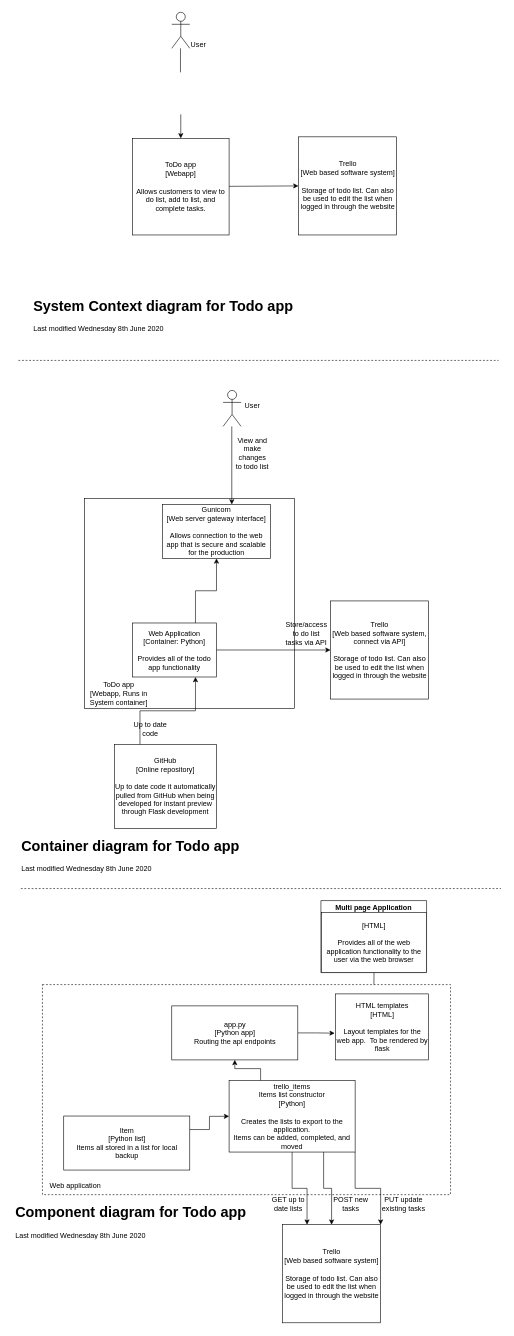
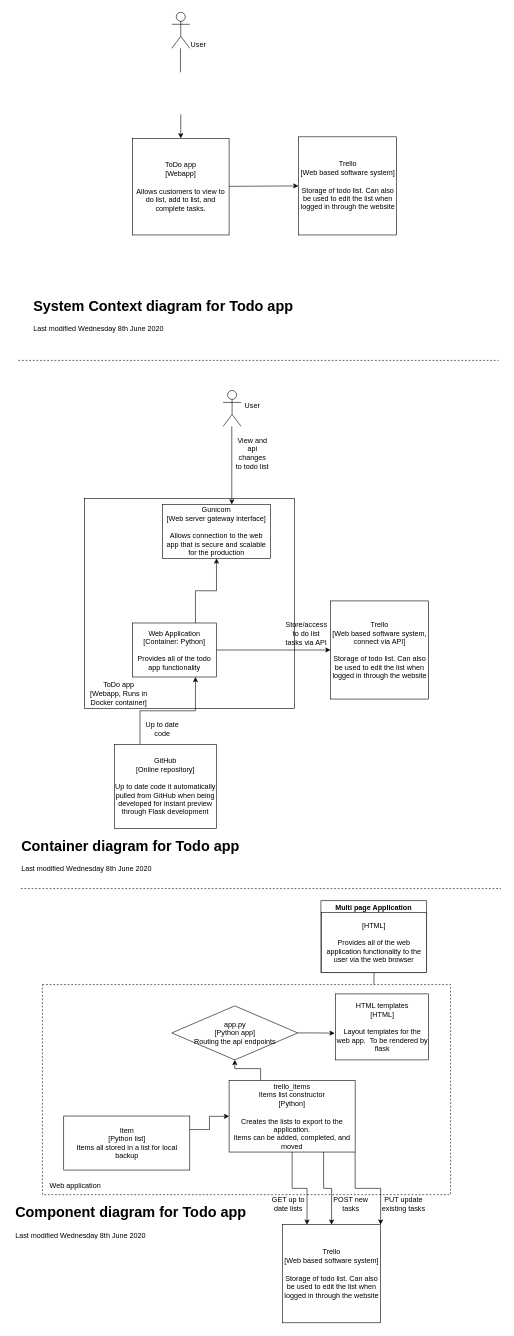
(252, 453) -> (252, 453)
(119, 693) -> (119, 693)
(150, 729) -> (162, 729)
(235, 1033) -> (235, 1033)
